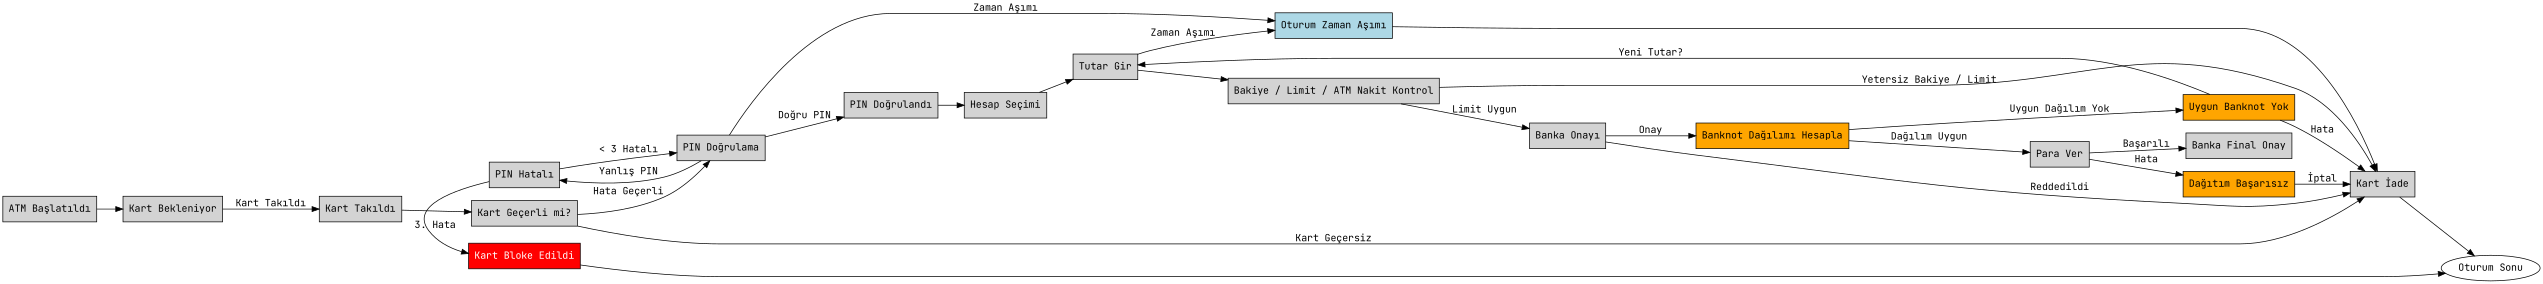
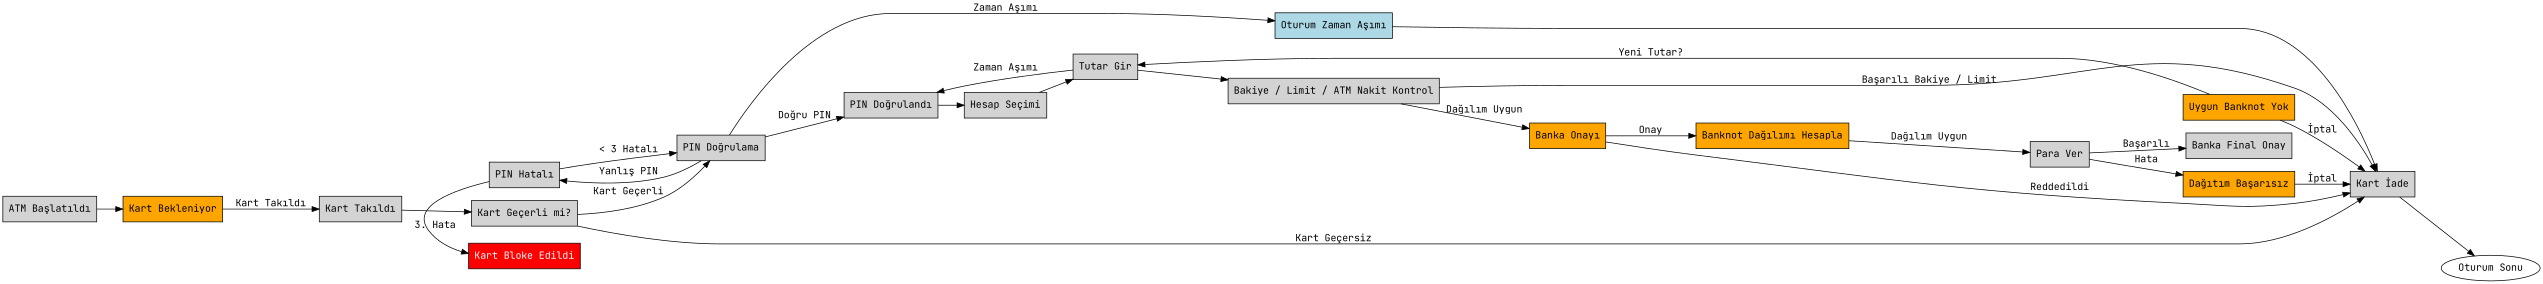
(1202, 40) -> (1008, 78)
(1929, 80) -> (1929, 80)
(1484, 110) -> (1484, 110)
(2012, 119) -> none
(2322, 130) -> (2322, 130)
(1568, 136) -> (1568, 136)
(629, 192) -> (629, 192)
(173, 209) -> (173, 209)
(1509, 277) -> none
